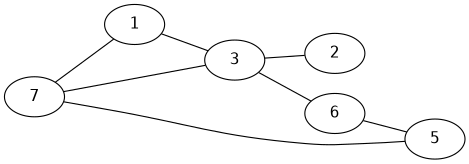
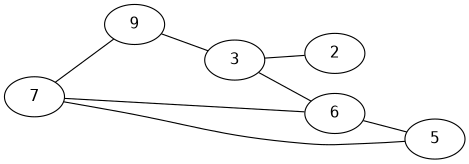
(135, 24) -> (135, 24)
(135, 78) -> (185, 105)
